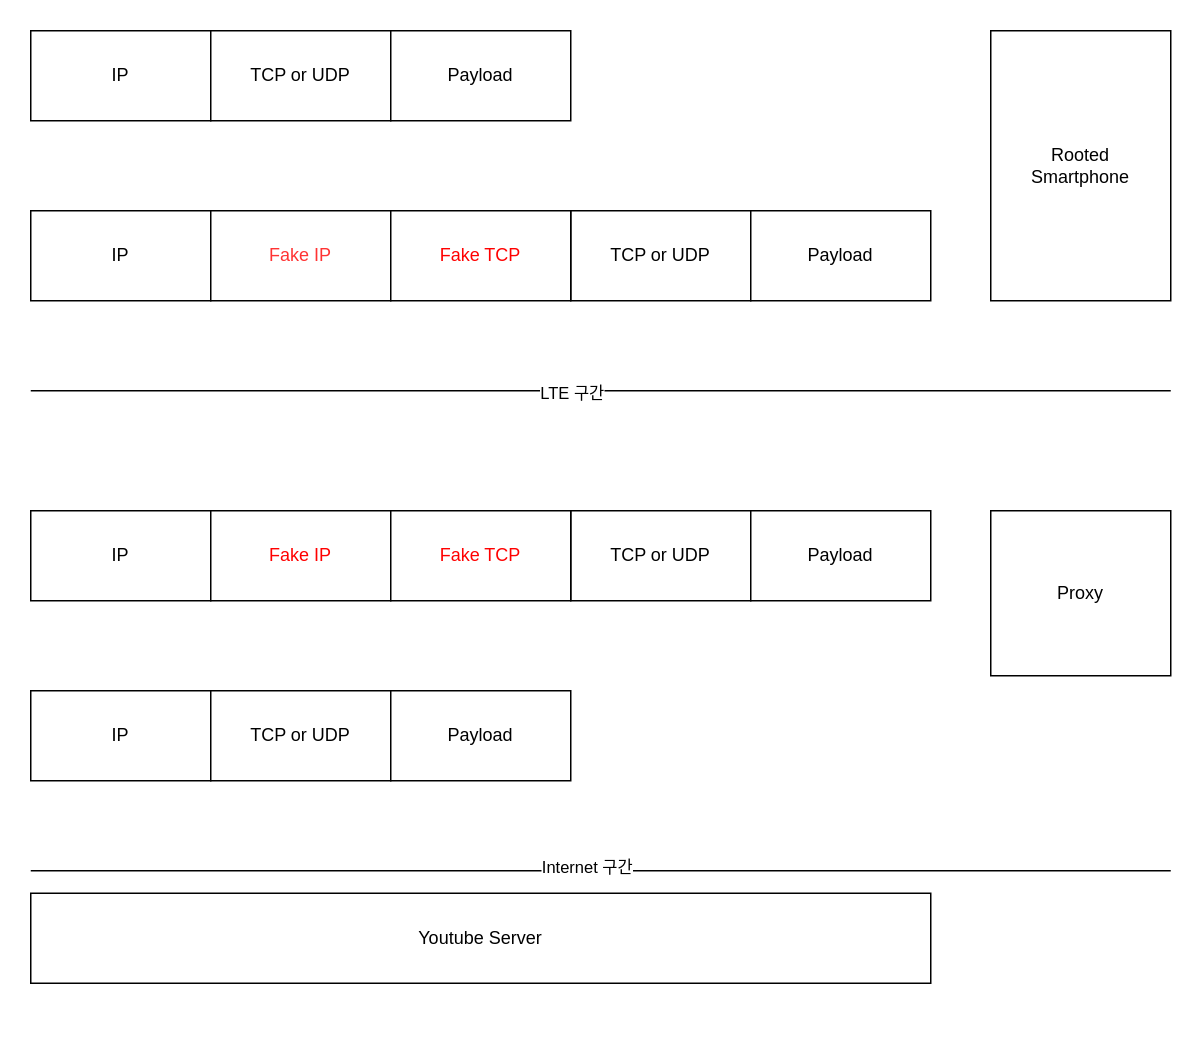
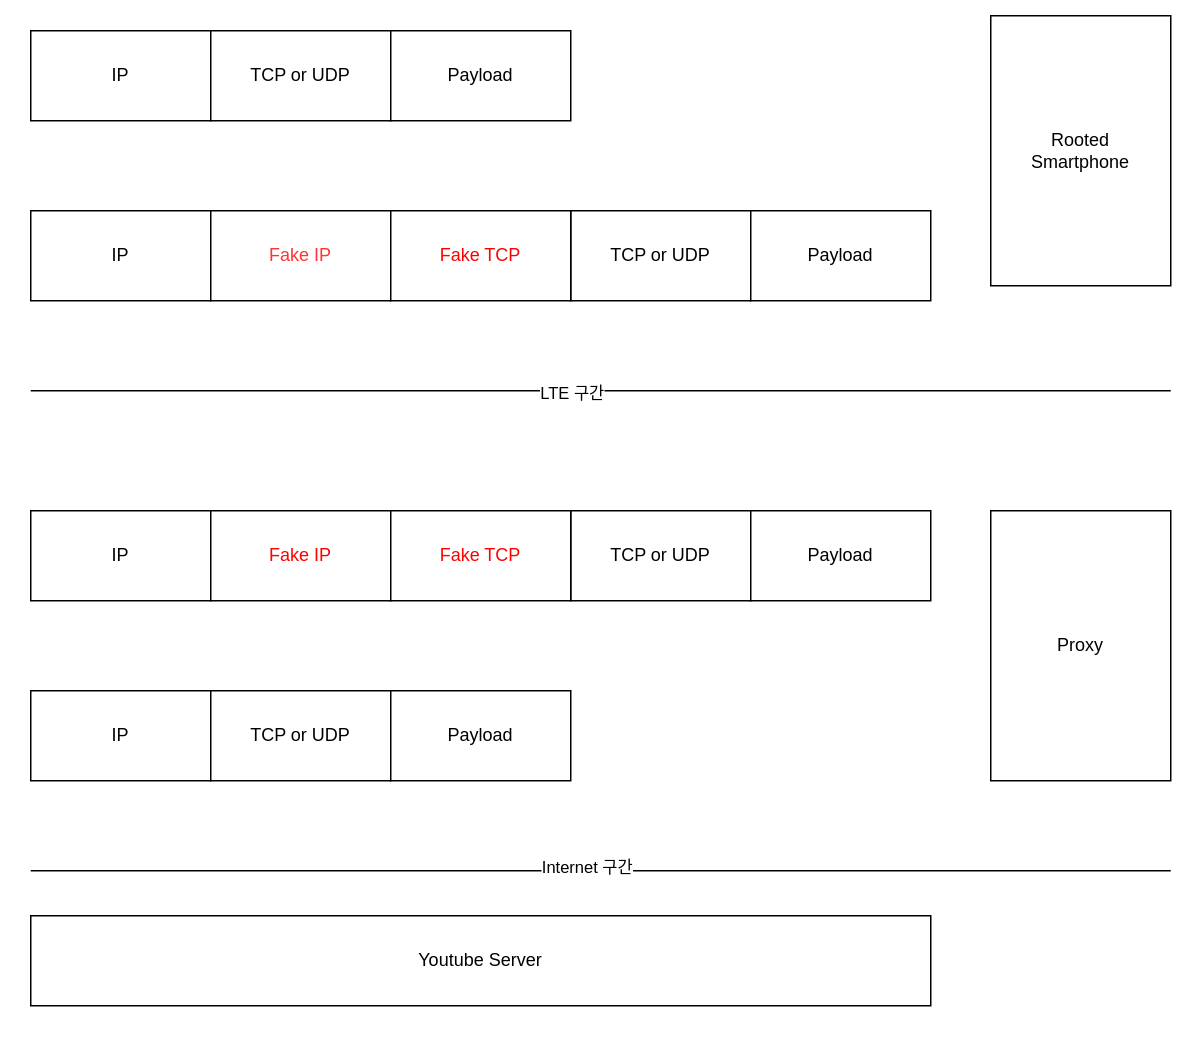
(1081, 166) -> (1081, 151)
(1081, 593) -> (1081, 646)
(481, 938) -> (481, 961)
